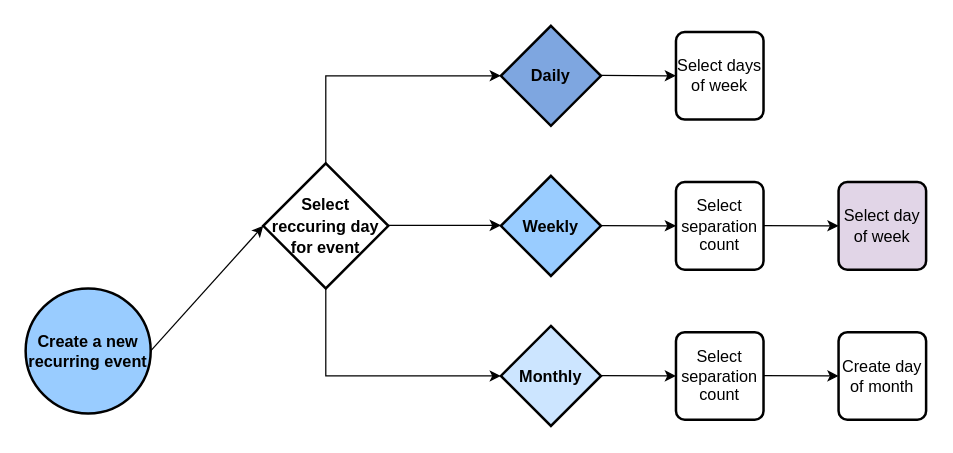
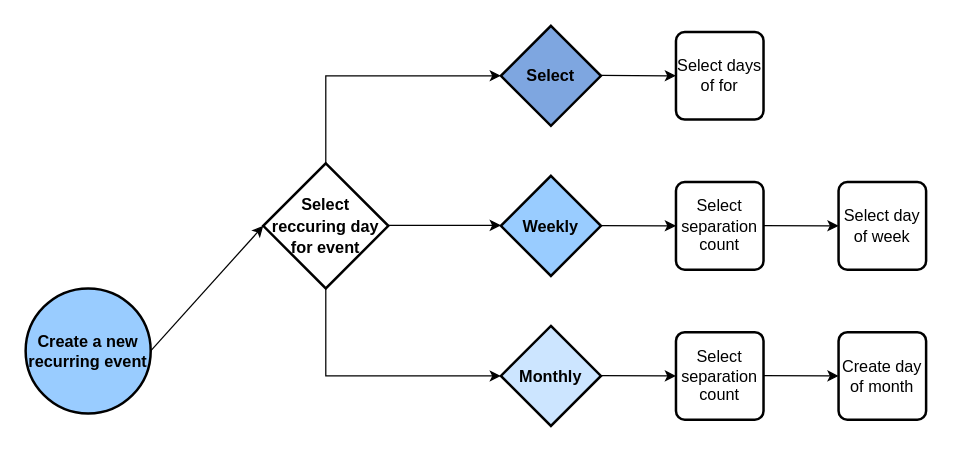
(551, 76) -> (551, 76)
(719, 76) -> (719, 76)
(882, 226) -> (882, 226)
